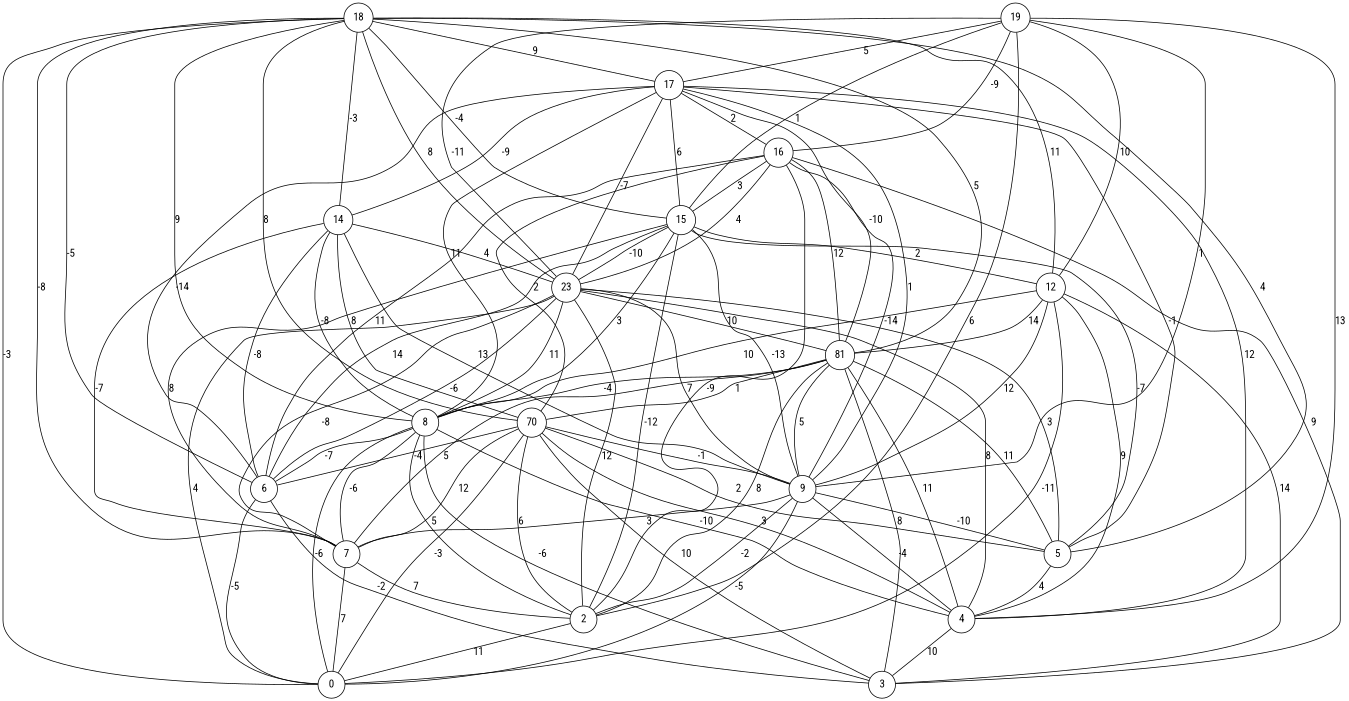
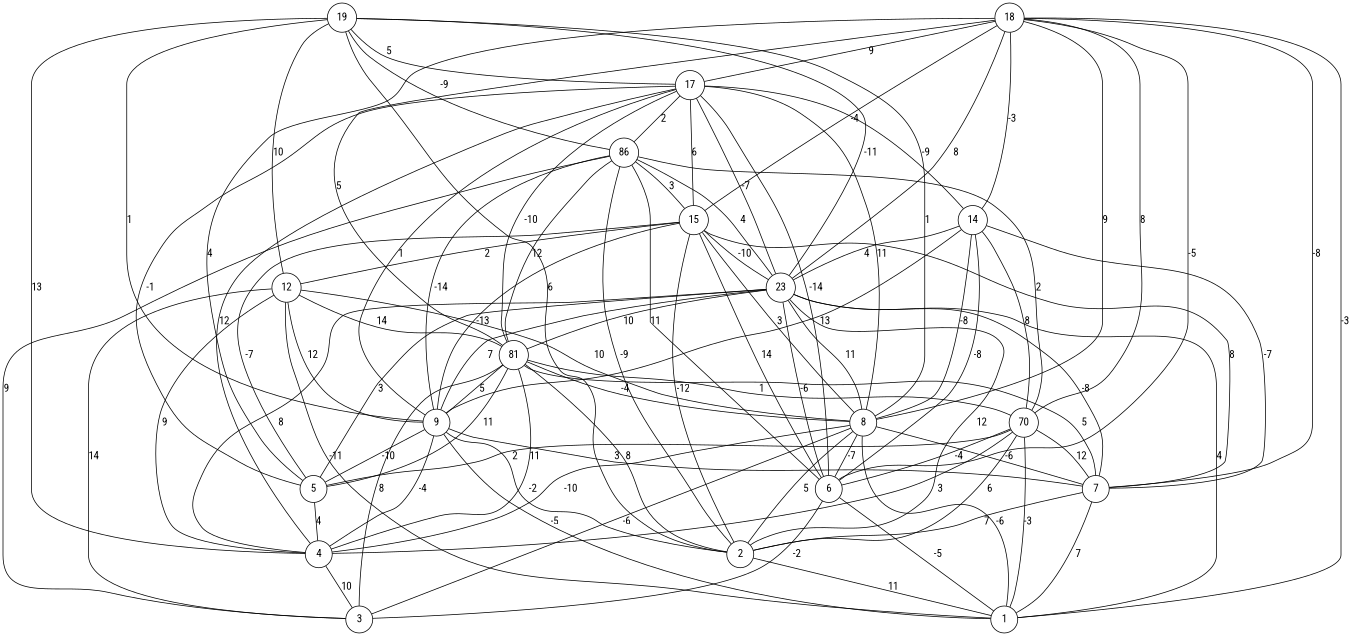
(944, 59) -> none
(848, 85) -> (777, 54)
(778, 153) -> (624, 153)
(668, 456) -> none
(683, 569) -> none
(332, 685) -> (1004, 619)
